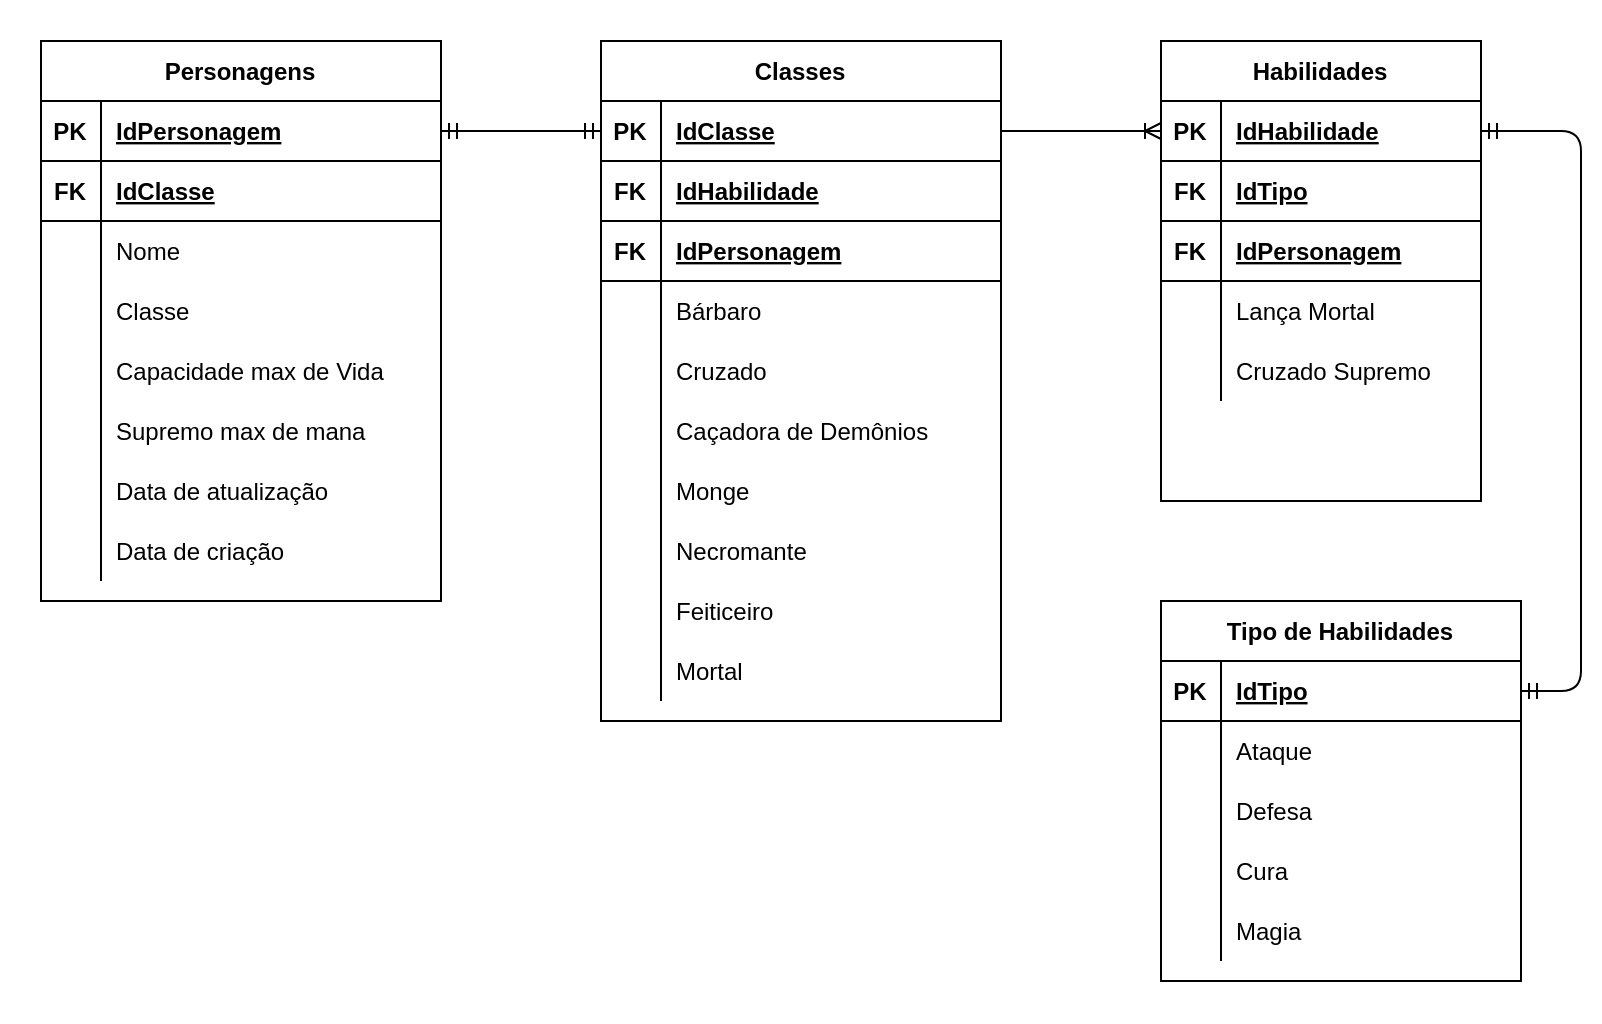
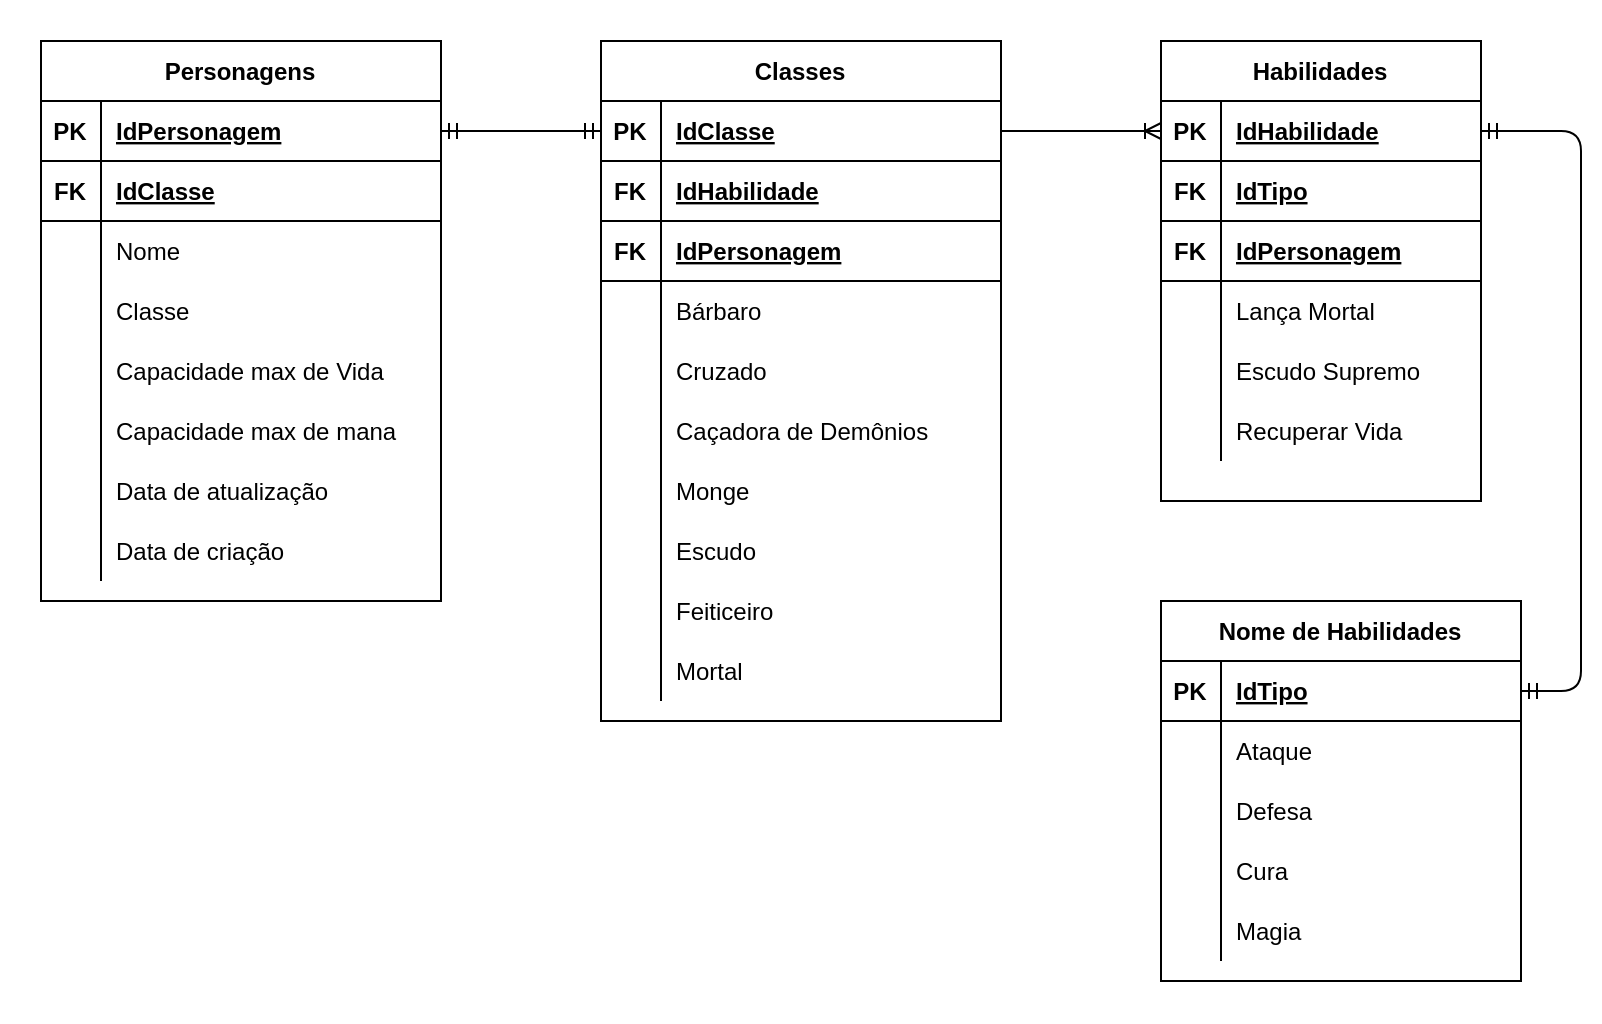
(1334, 372) -> (1327, 372)
none -> (1351, 431)
(234, 432) -> (251, 432)
(743, 552) -> (716, 552)
(1340, 632) -> (1340, 632)
